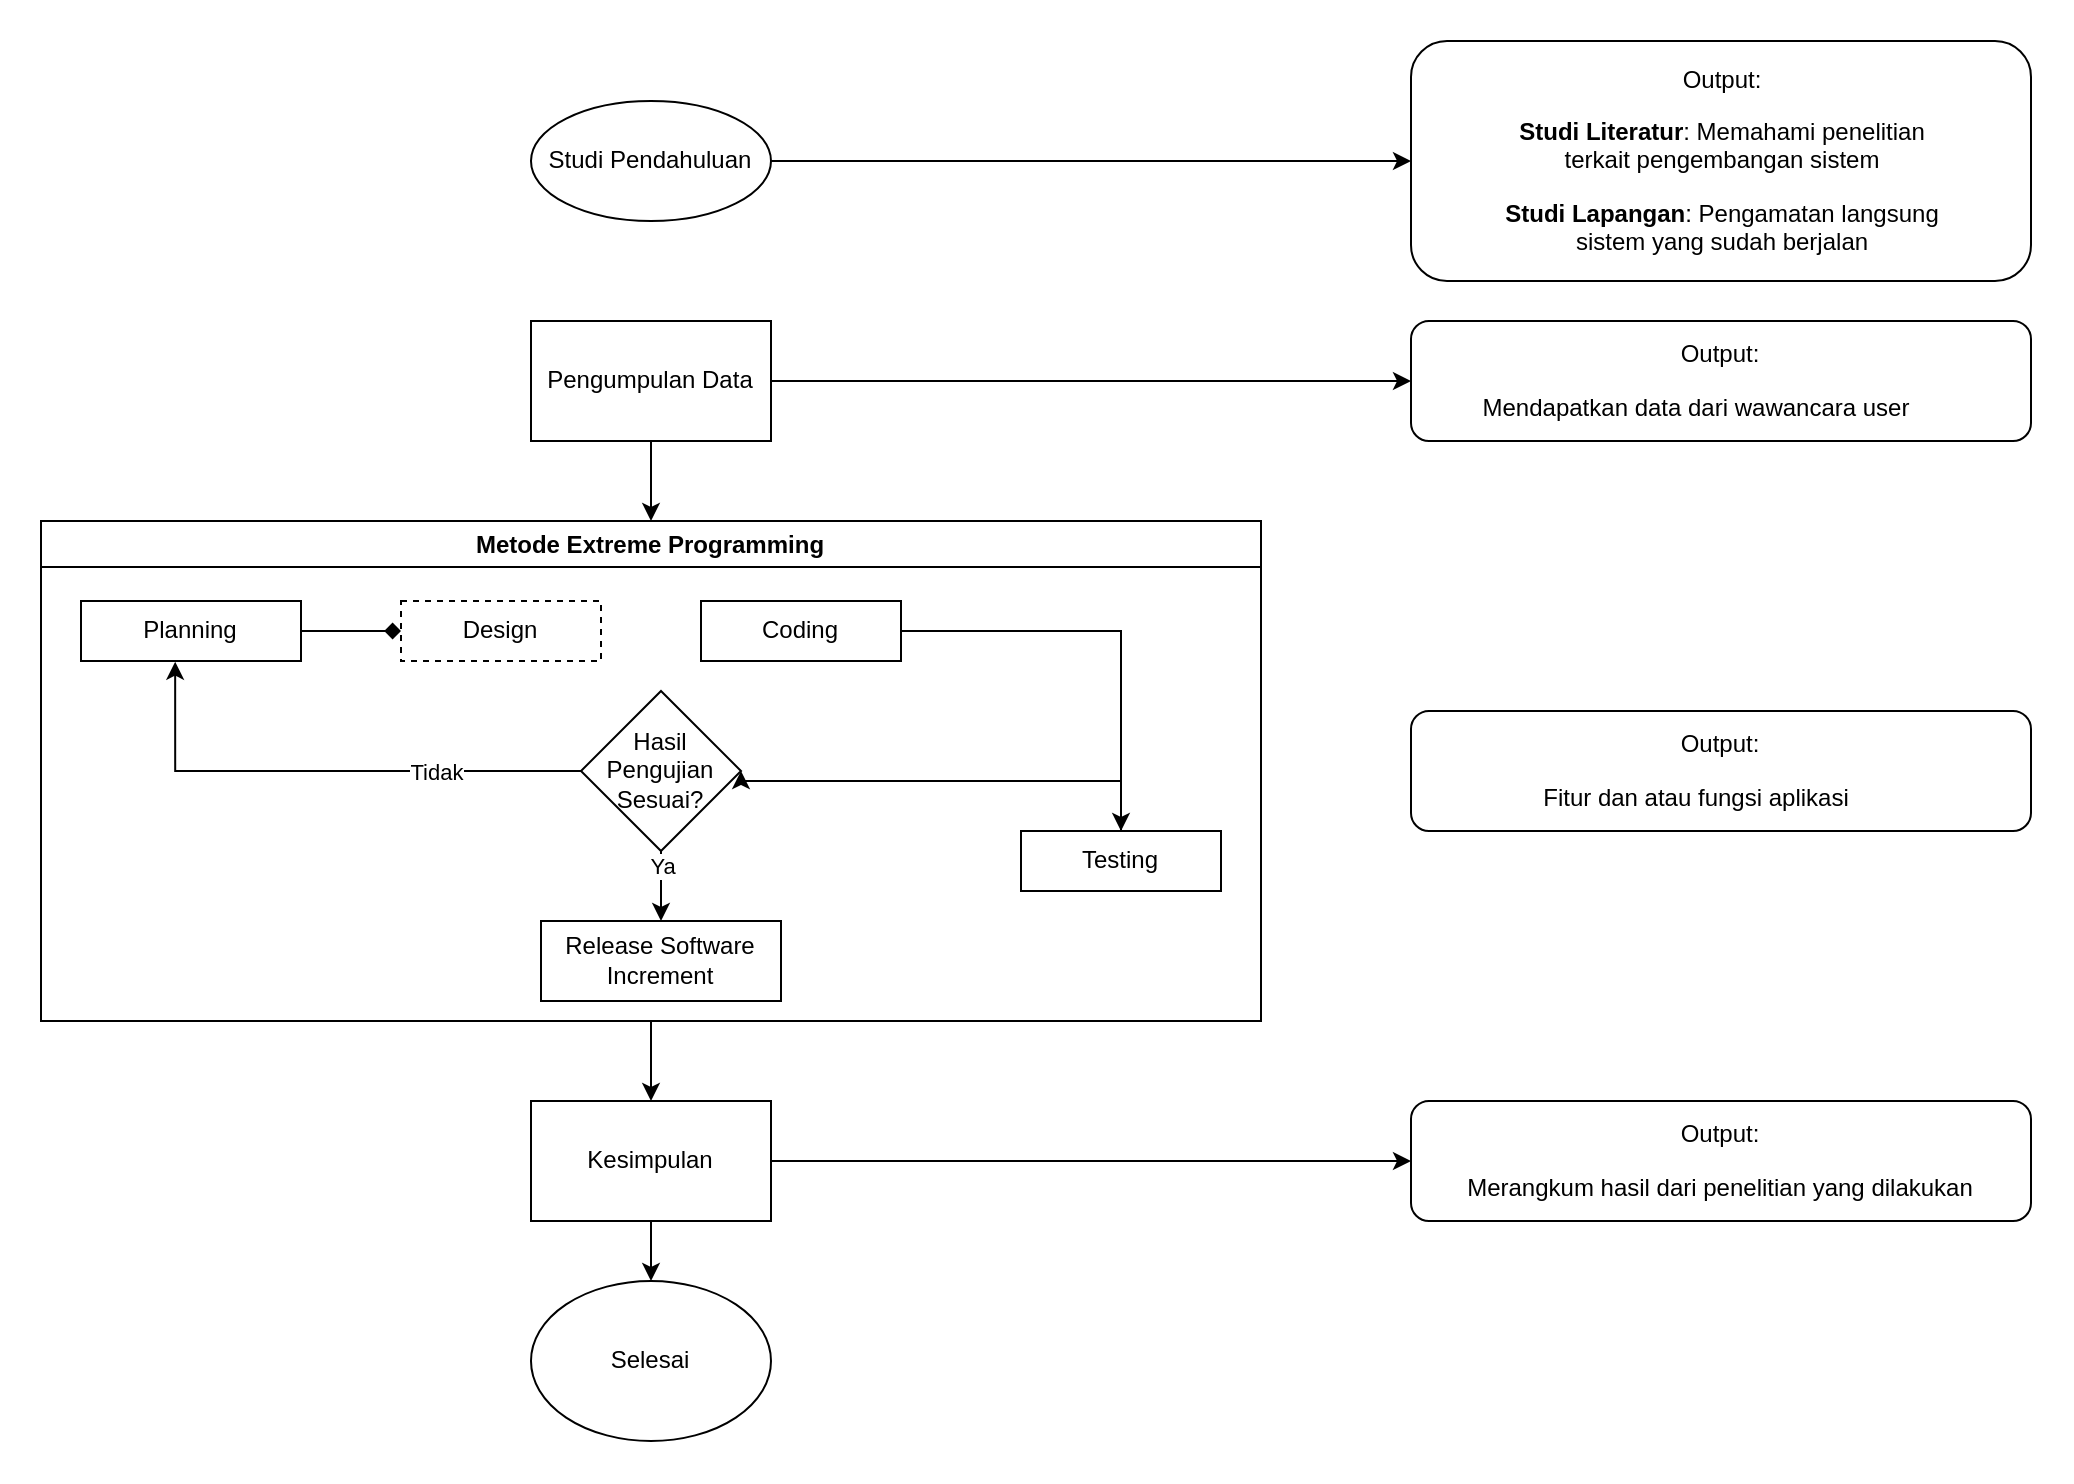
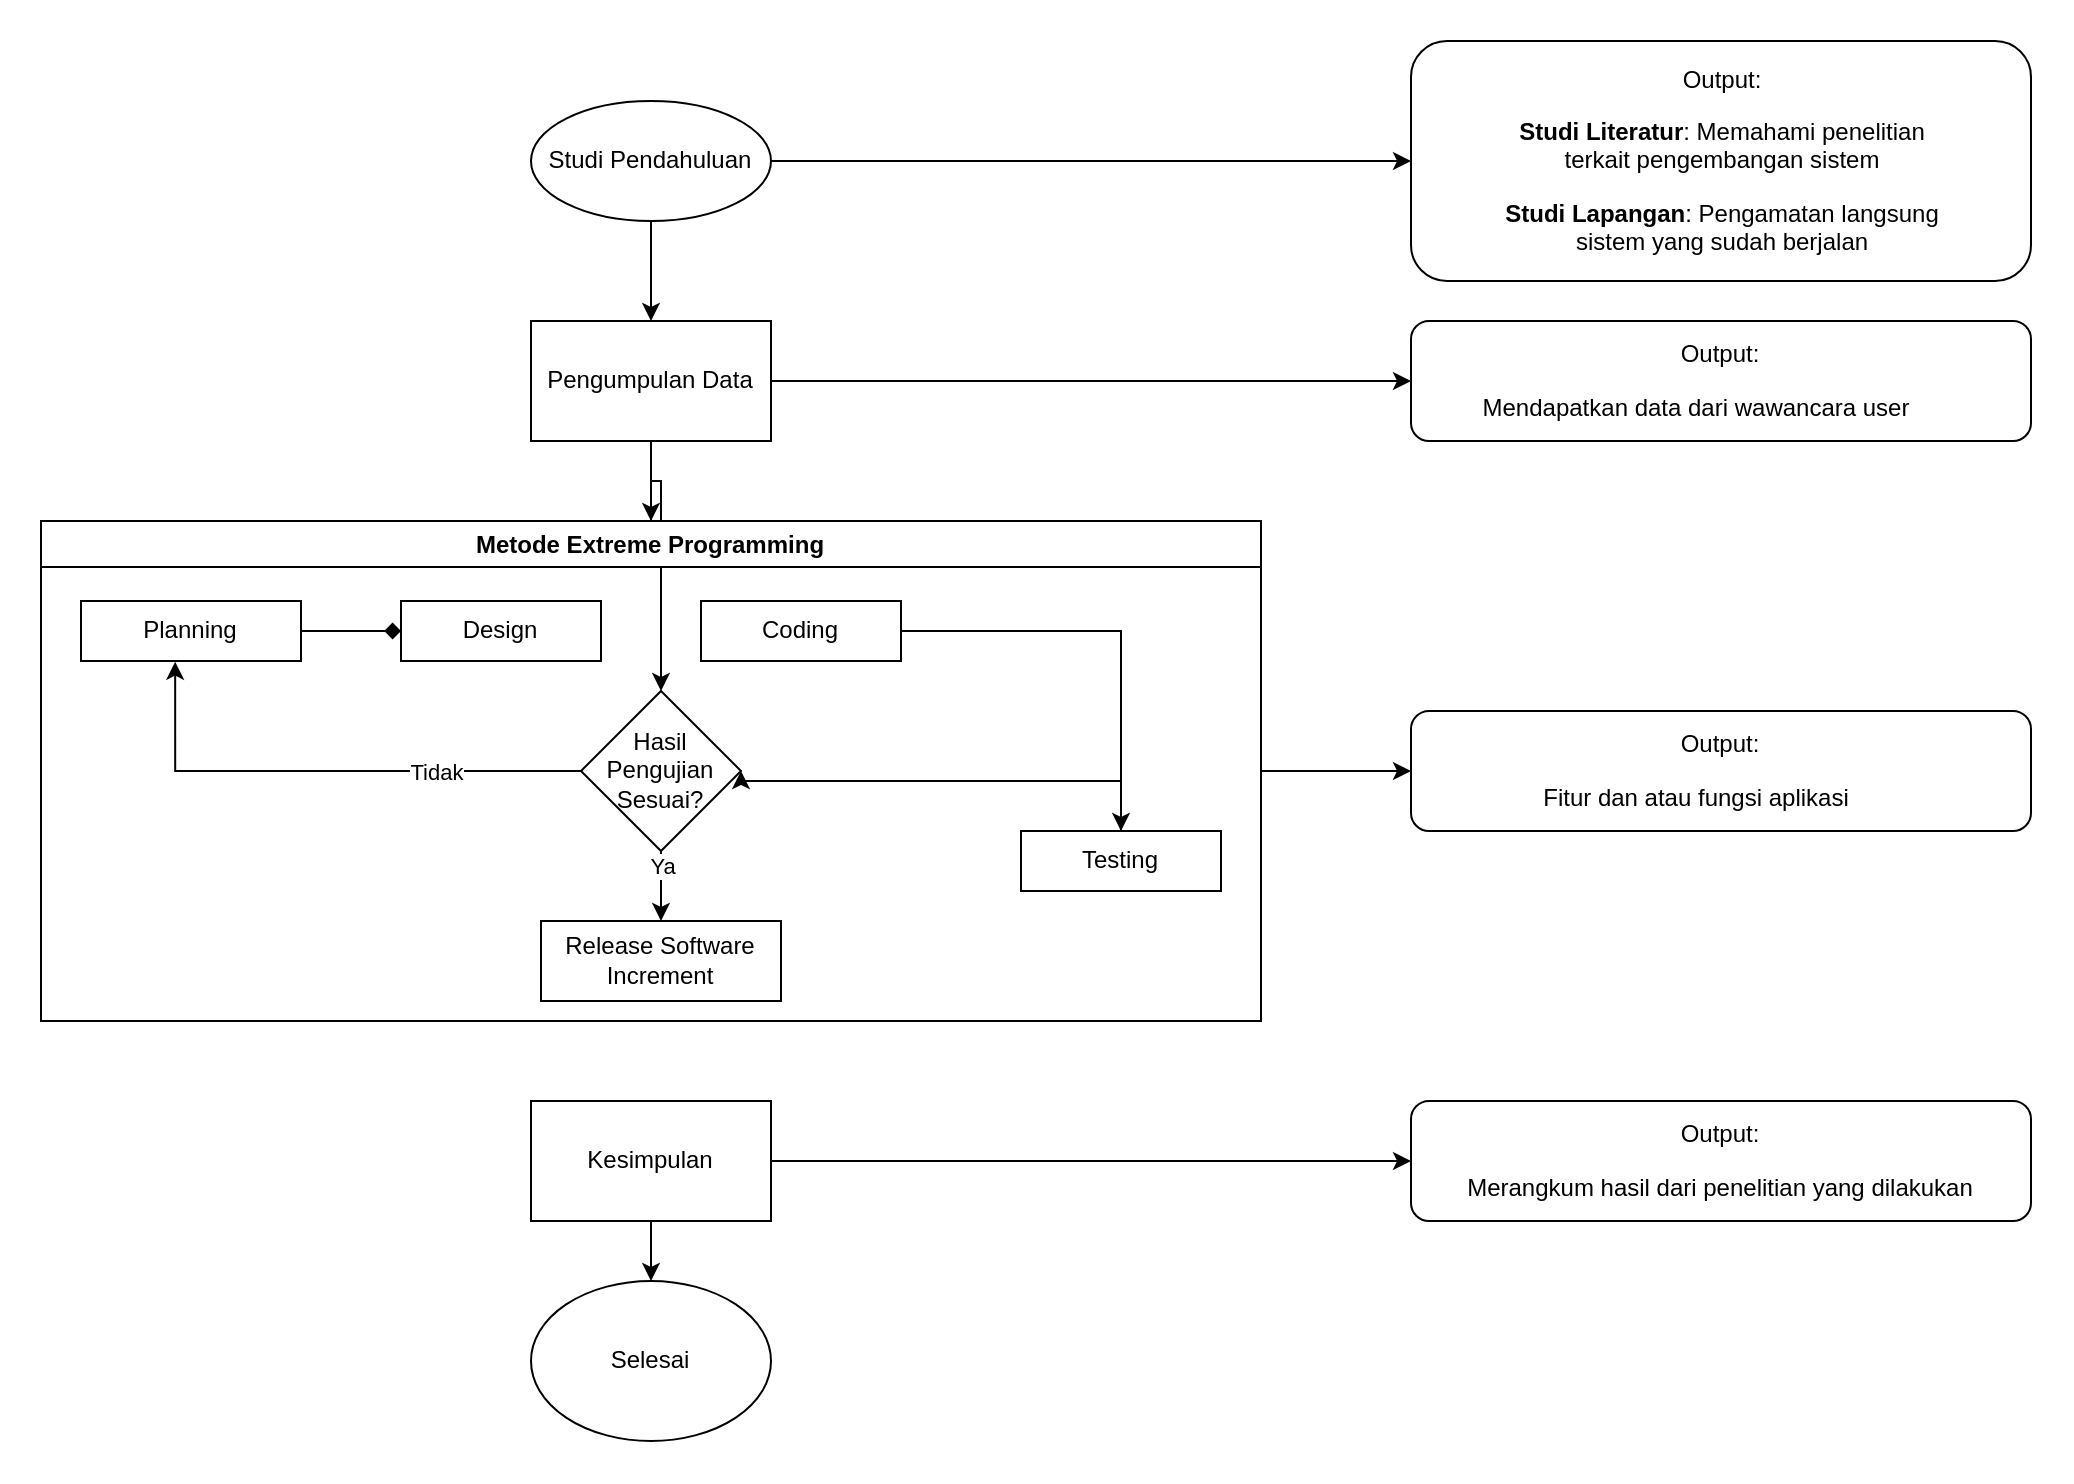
none -> (651, 264)
(501, 631) -> (501, 631)
none -> (1331, 771)
(651, 1056) -> (661, 622)
